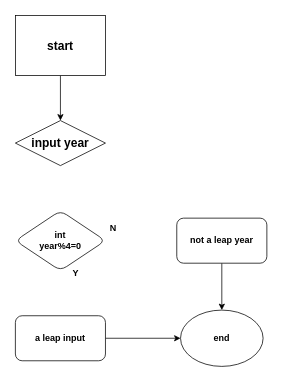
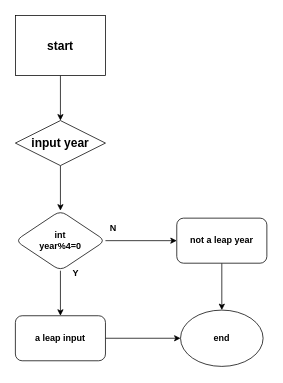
none -> (60, 185)
none -> (139, 240)
none -> (60, 290)
